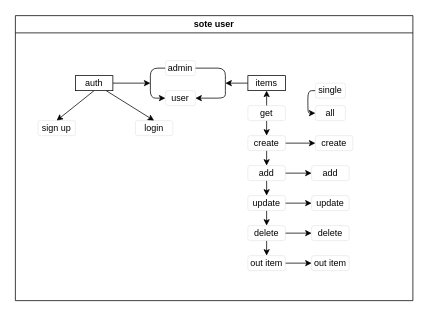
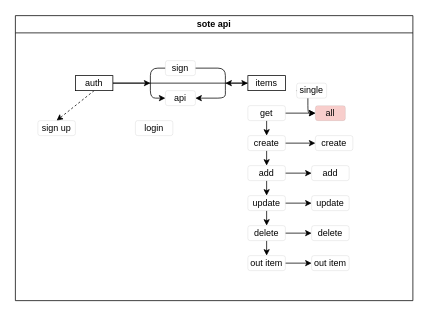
(214, 24) -> (214, 24)
(180, 68) -> (180, 68)
(330, 90) -> (312, 90)
(180, 98) -> (180, 98)
(267, 100) -> (297, 113)
(78, 104) -> (78, 104)
(128, 104) -> (190, 83)
(330, 113) -> (330, 113)
(154, 128) -> (154, 128)
